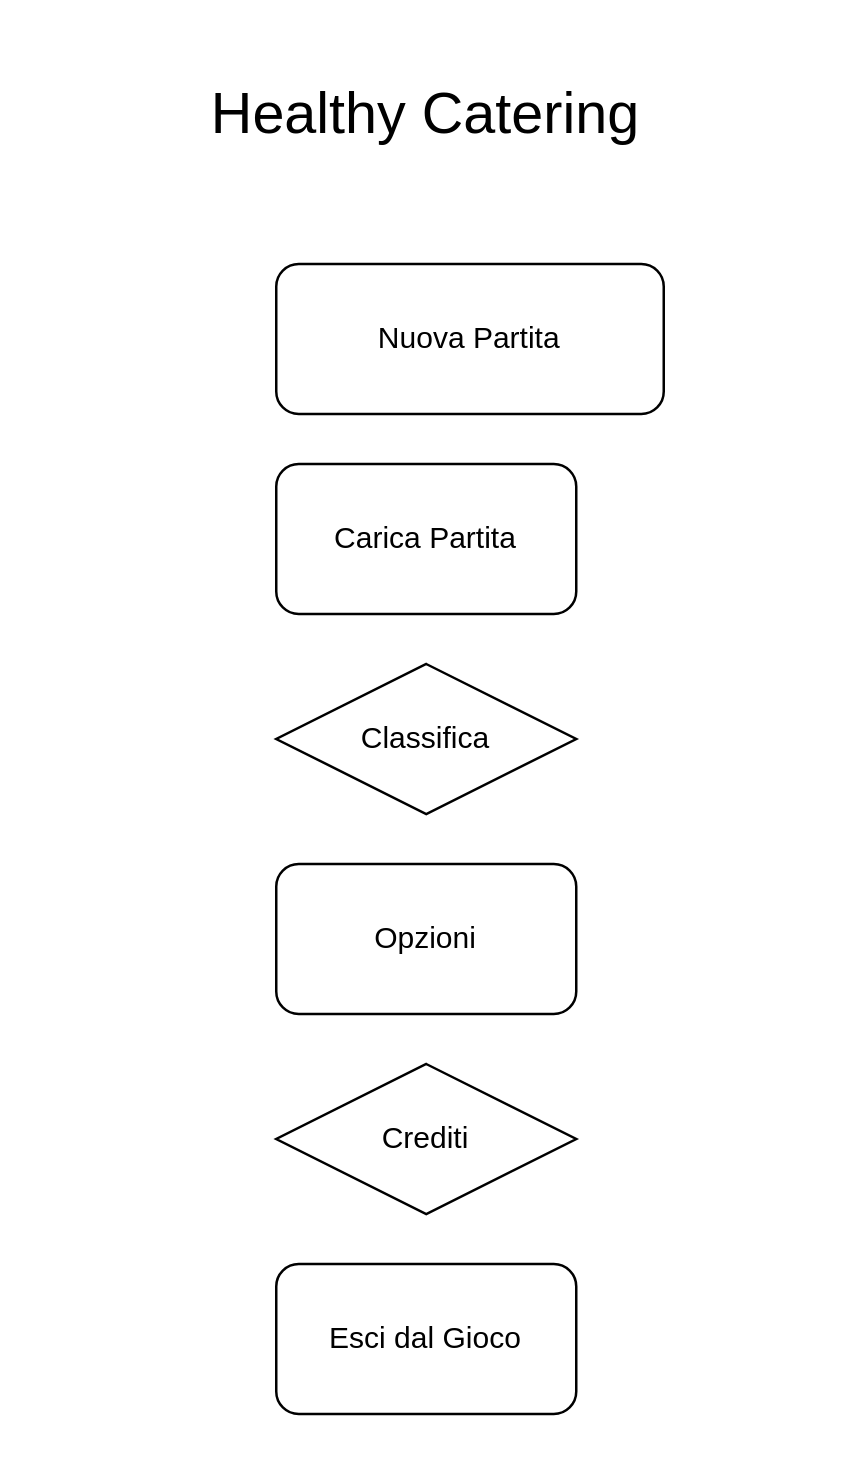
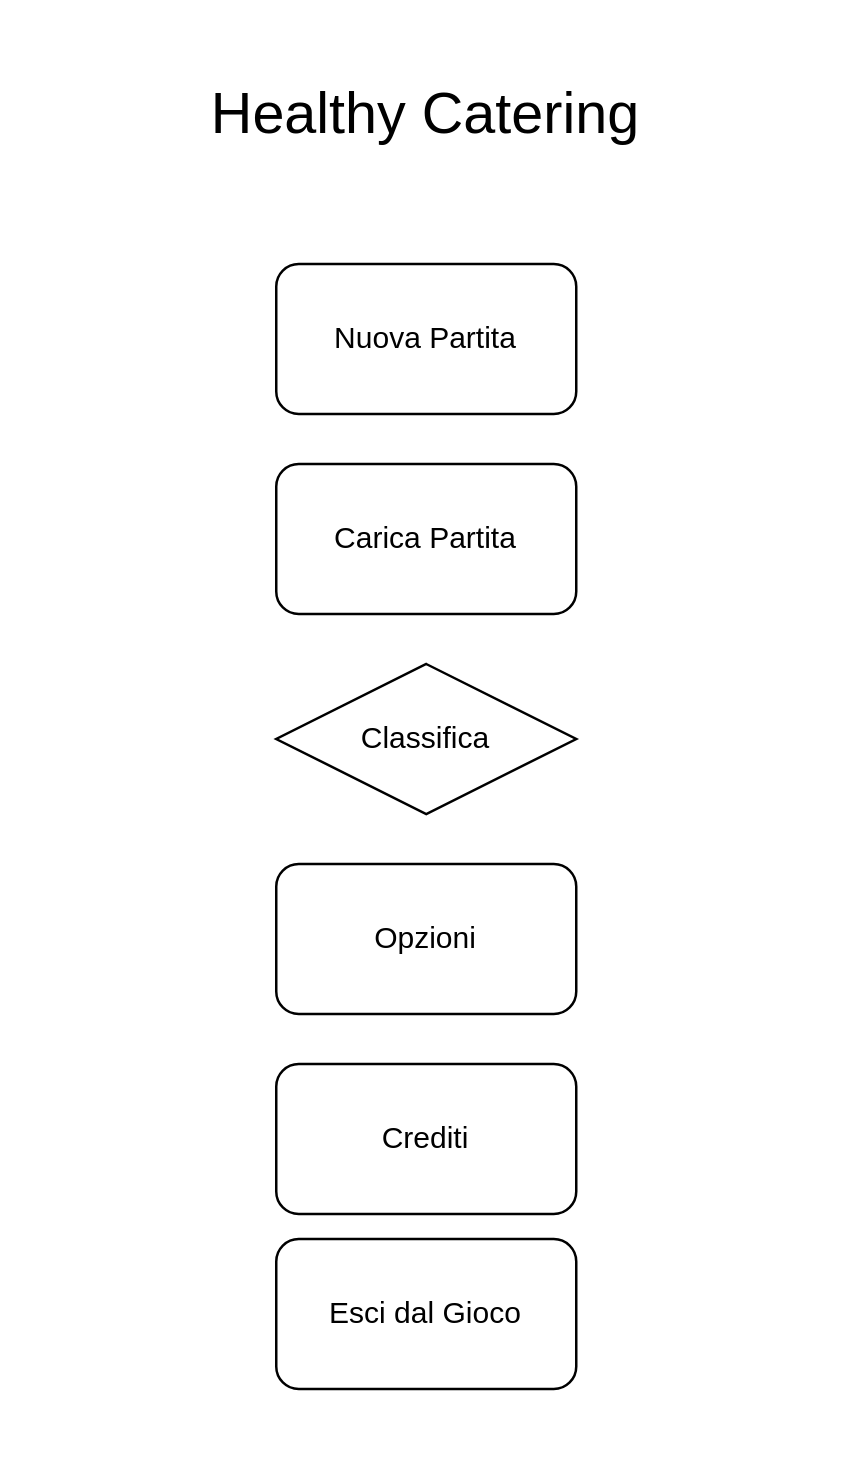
(470, 339) -> (426, 339)
(426, 1139) -> (426, 1139)
(426, 1339) -> (426, 1314)
